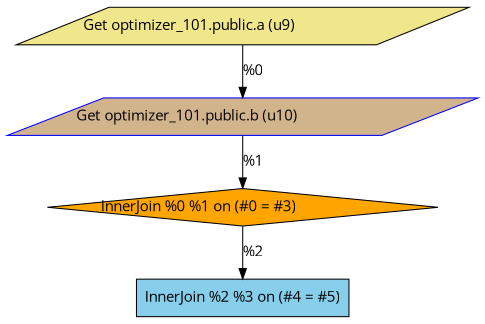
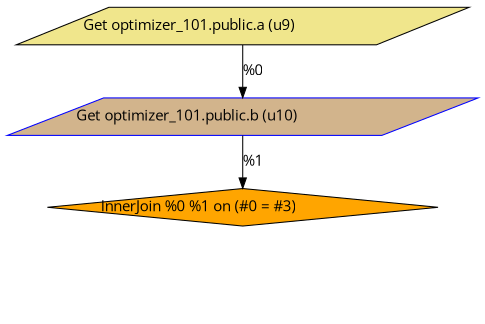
(243, 298) -> none
